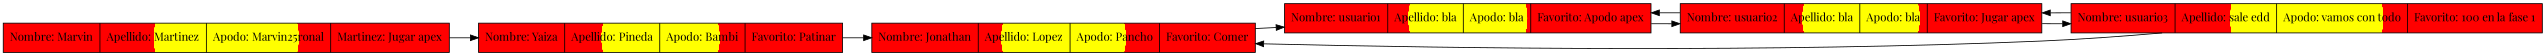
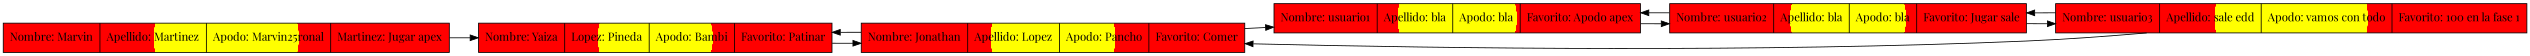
(1985, 18) -> (1972, 18)
none -> (851, 32)
(612, 37) -> (607, 37)
